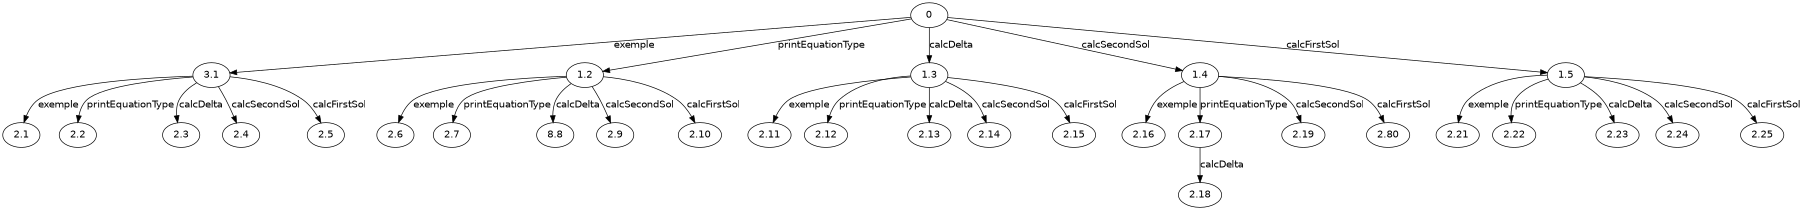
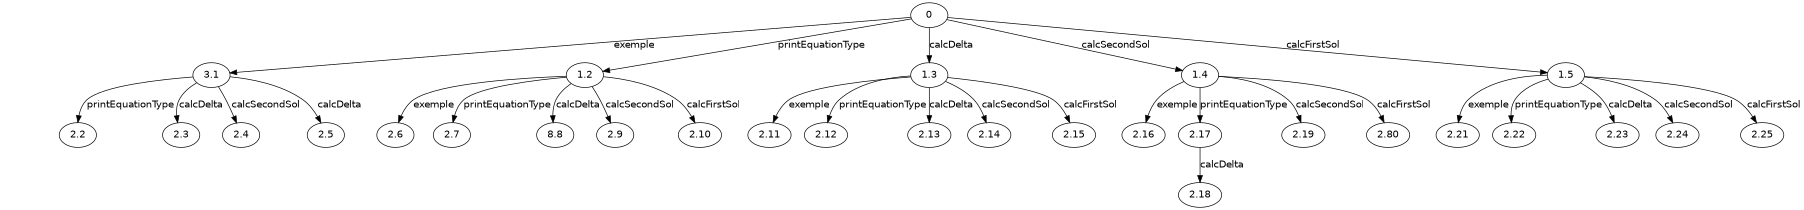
(340, 105) -> (340, 105)
(21, 135) -> none
